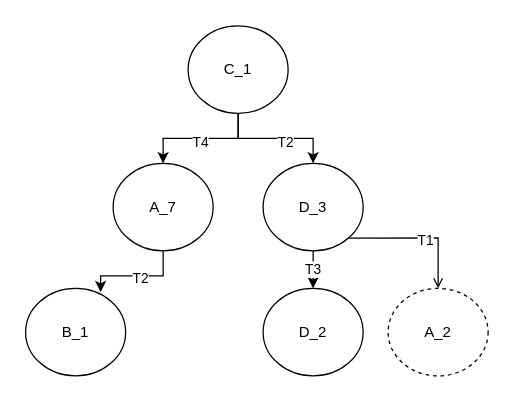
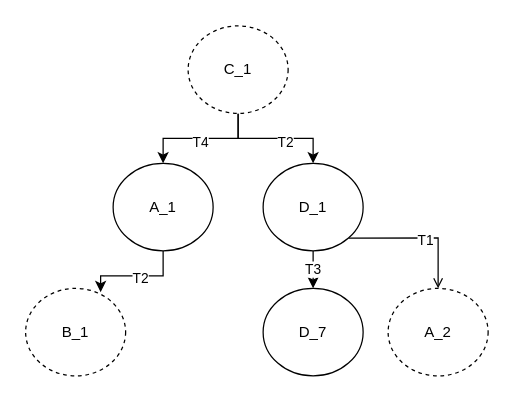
(238, 69) -> (238, 69)
(163, 207) -> (163, 207)
(313, 207) -> (313, 207)
(76, 332) -> (76, 332)
(313, 332) -> (313, 332)
